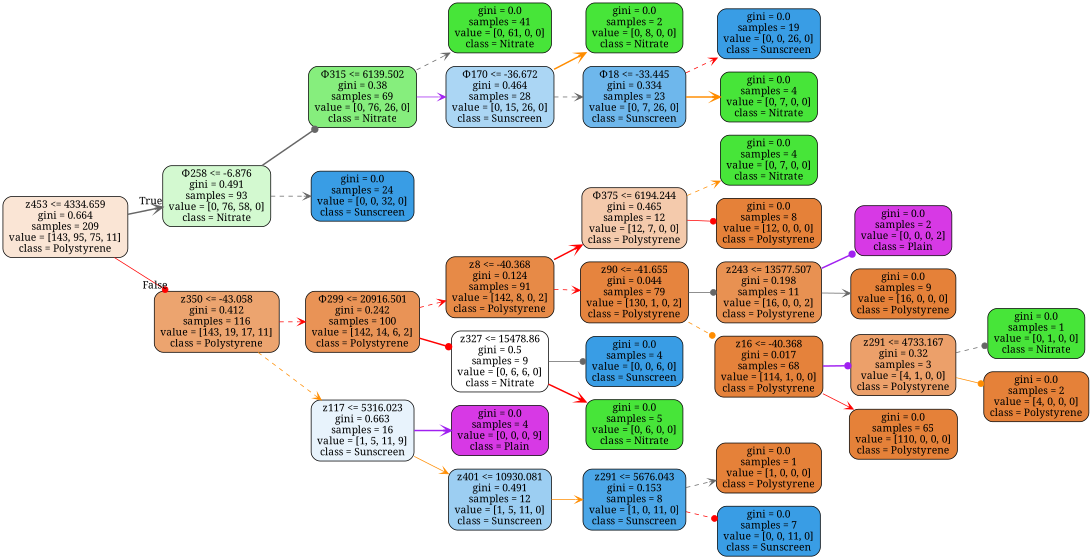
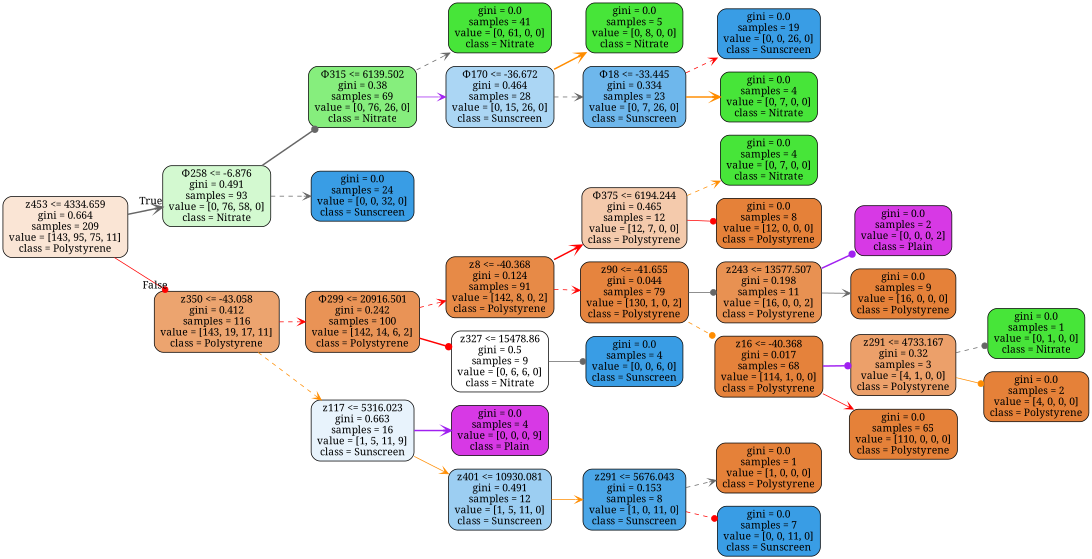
(634, 28) -> (634, 28)
(634, 425) -> none
